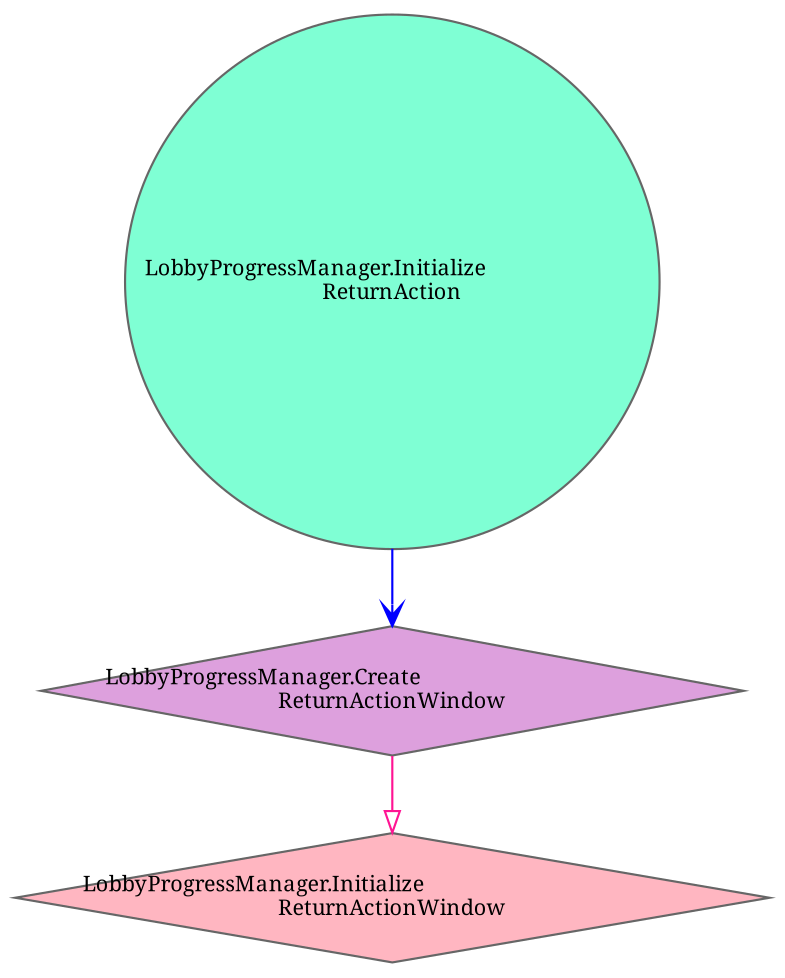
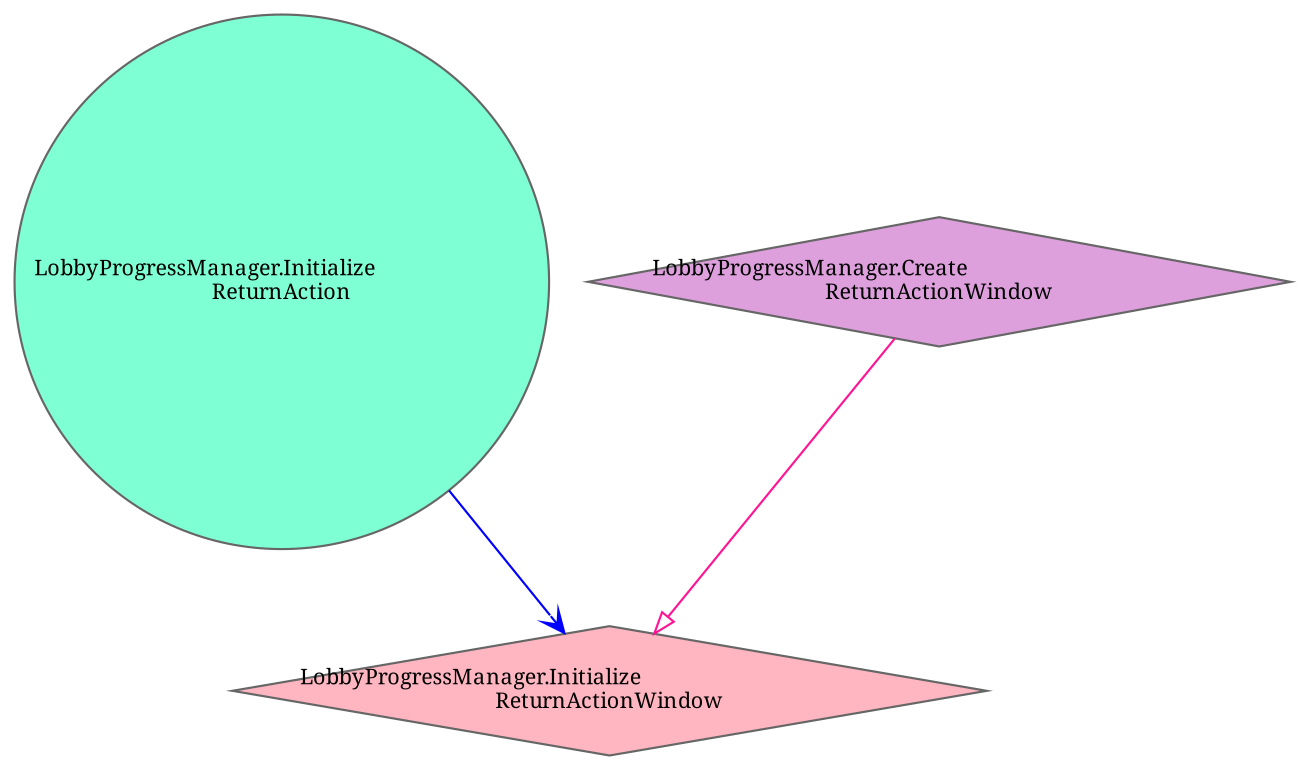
(392, 576) -> (500, 553)
